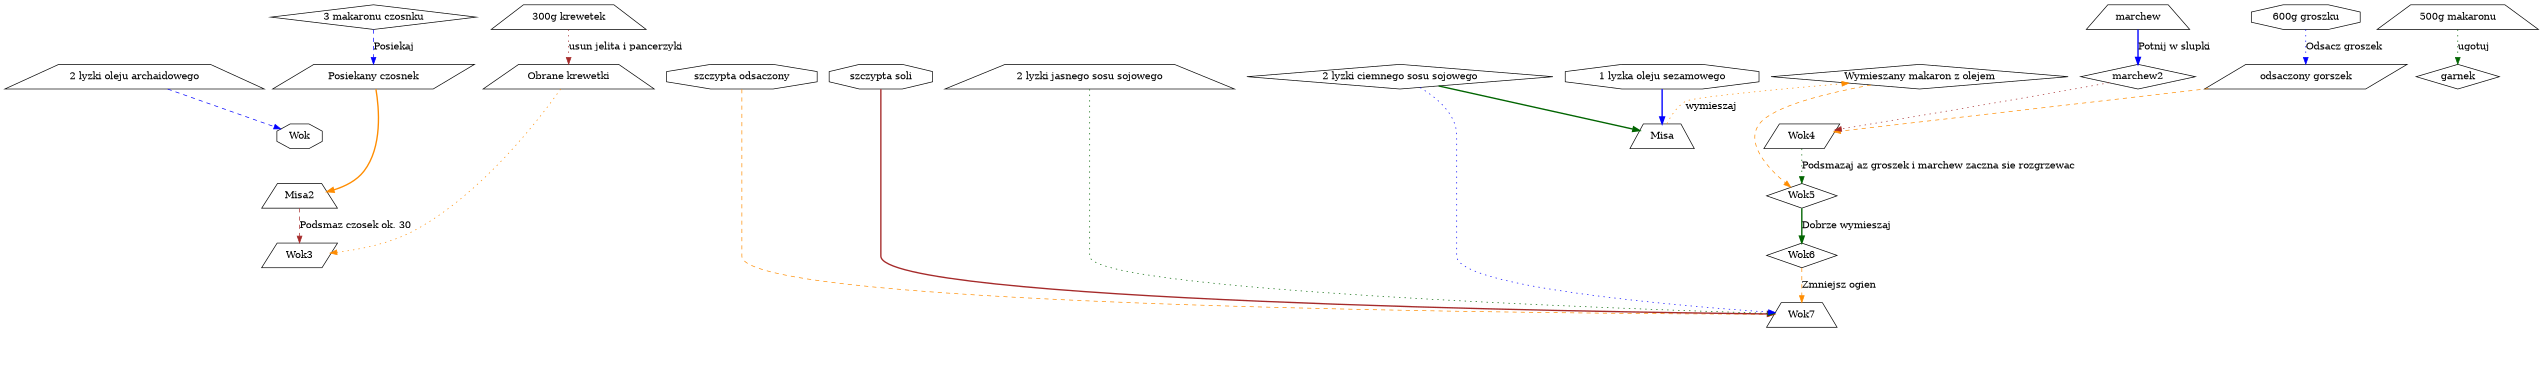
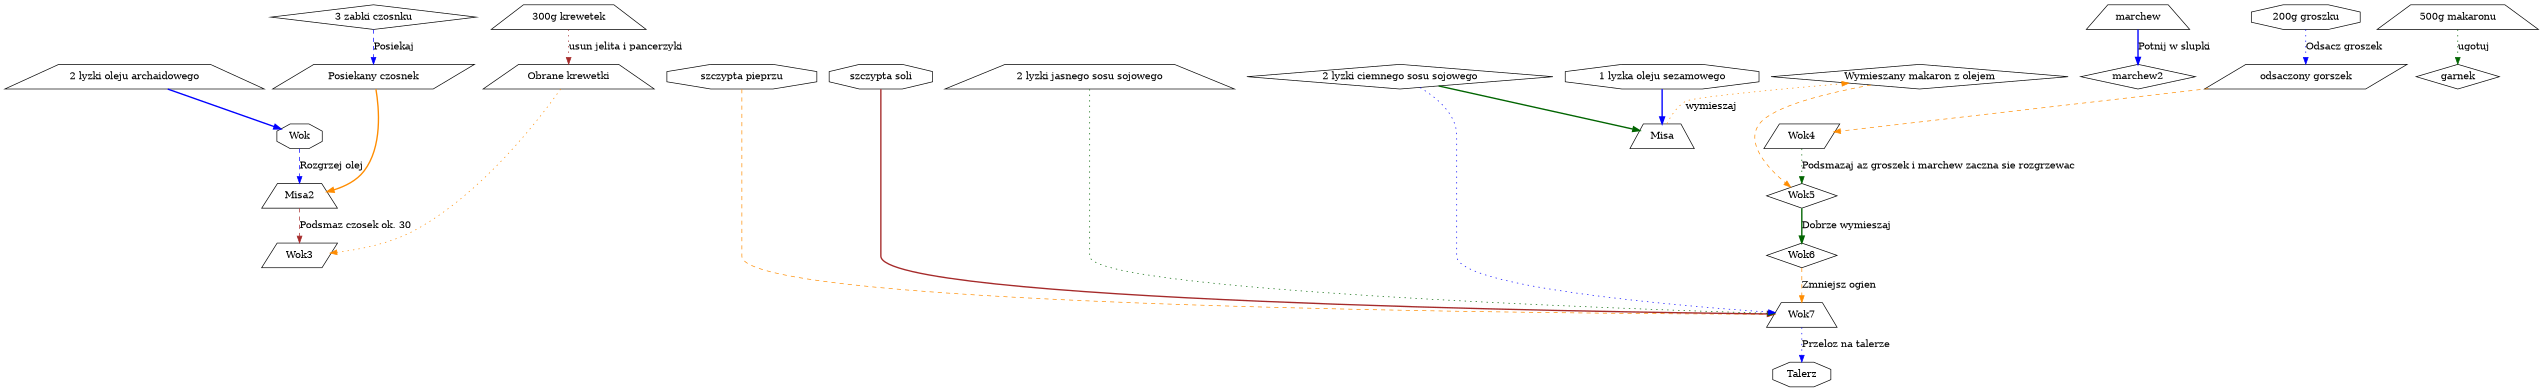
(374, 17) -> (374, 17)
(2306, 17) -> (2306, 17)
(742, 77) -> (742, 77)
(1975, 106) -> none
(221, 108) -> (221, 108)
none -> (300, 163)
none -> (1802, 375)
